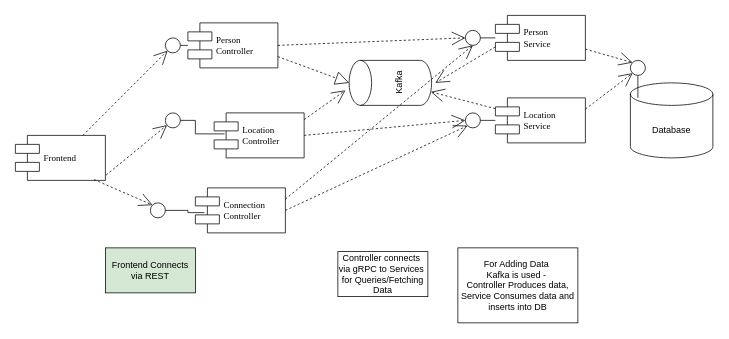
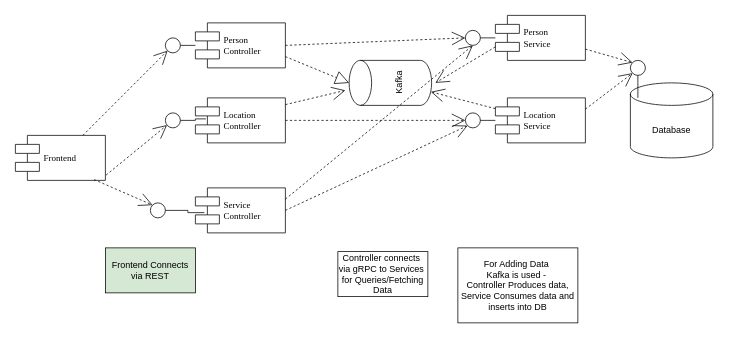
(233, 45) -> (240, 45)
(259, 135) -> (240, 120)
(248, 210) -> (247, 210)
